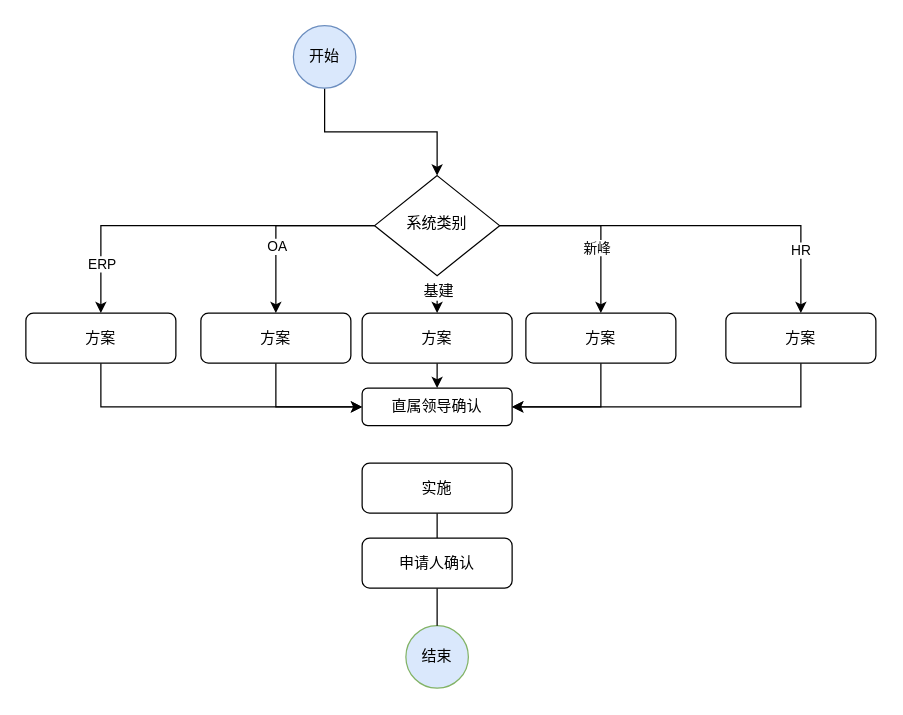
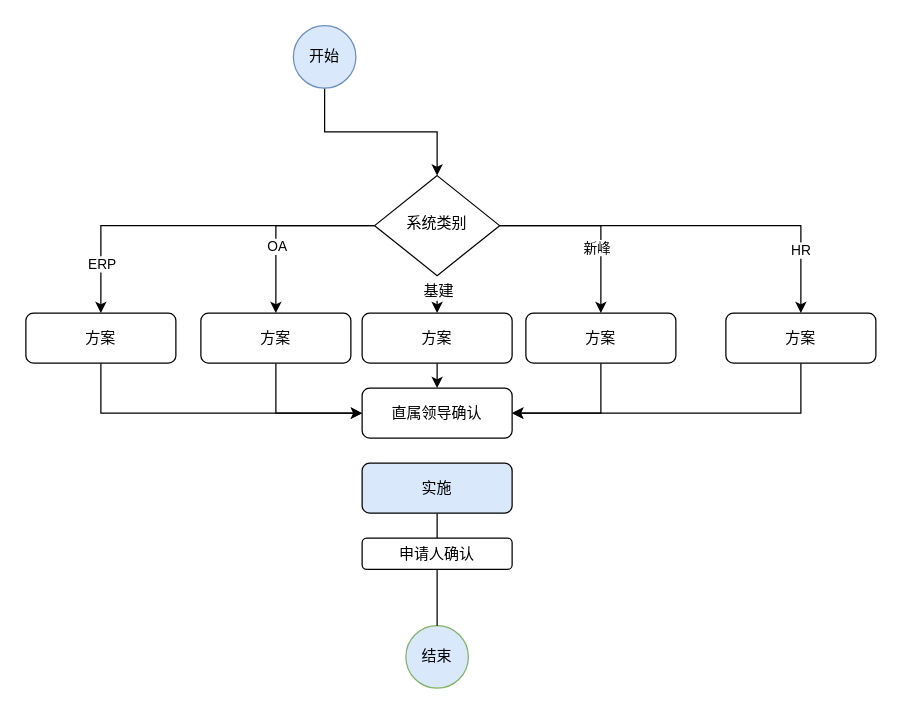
(437, 407) -> (437, 413)
(437, 488) -> (437, 488)
(437, 563) -> (437, 554)
